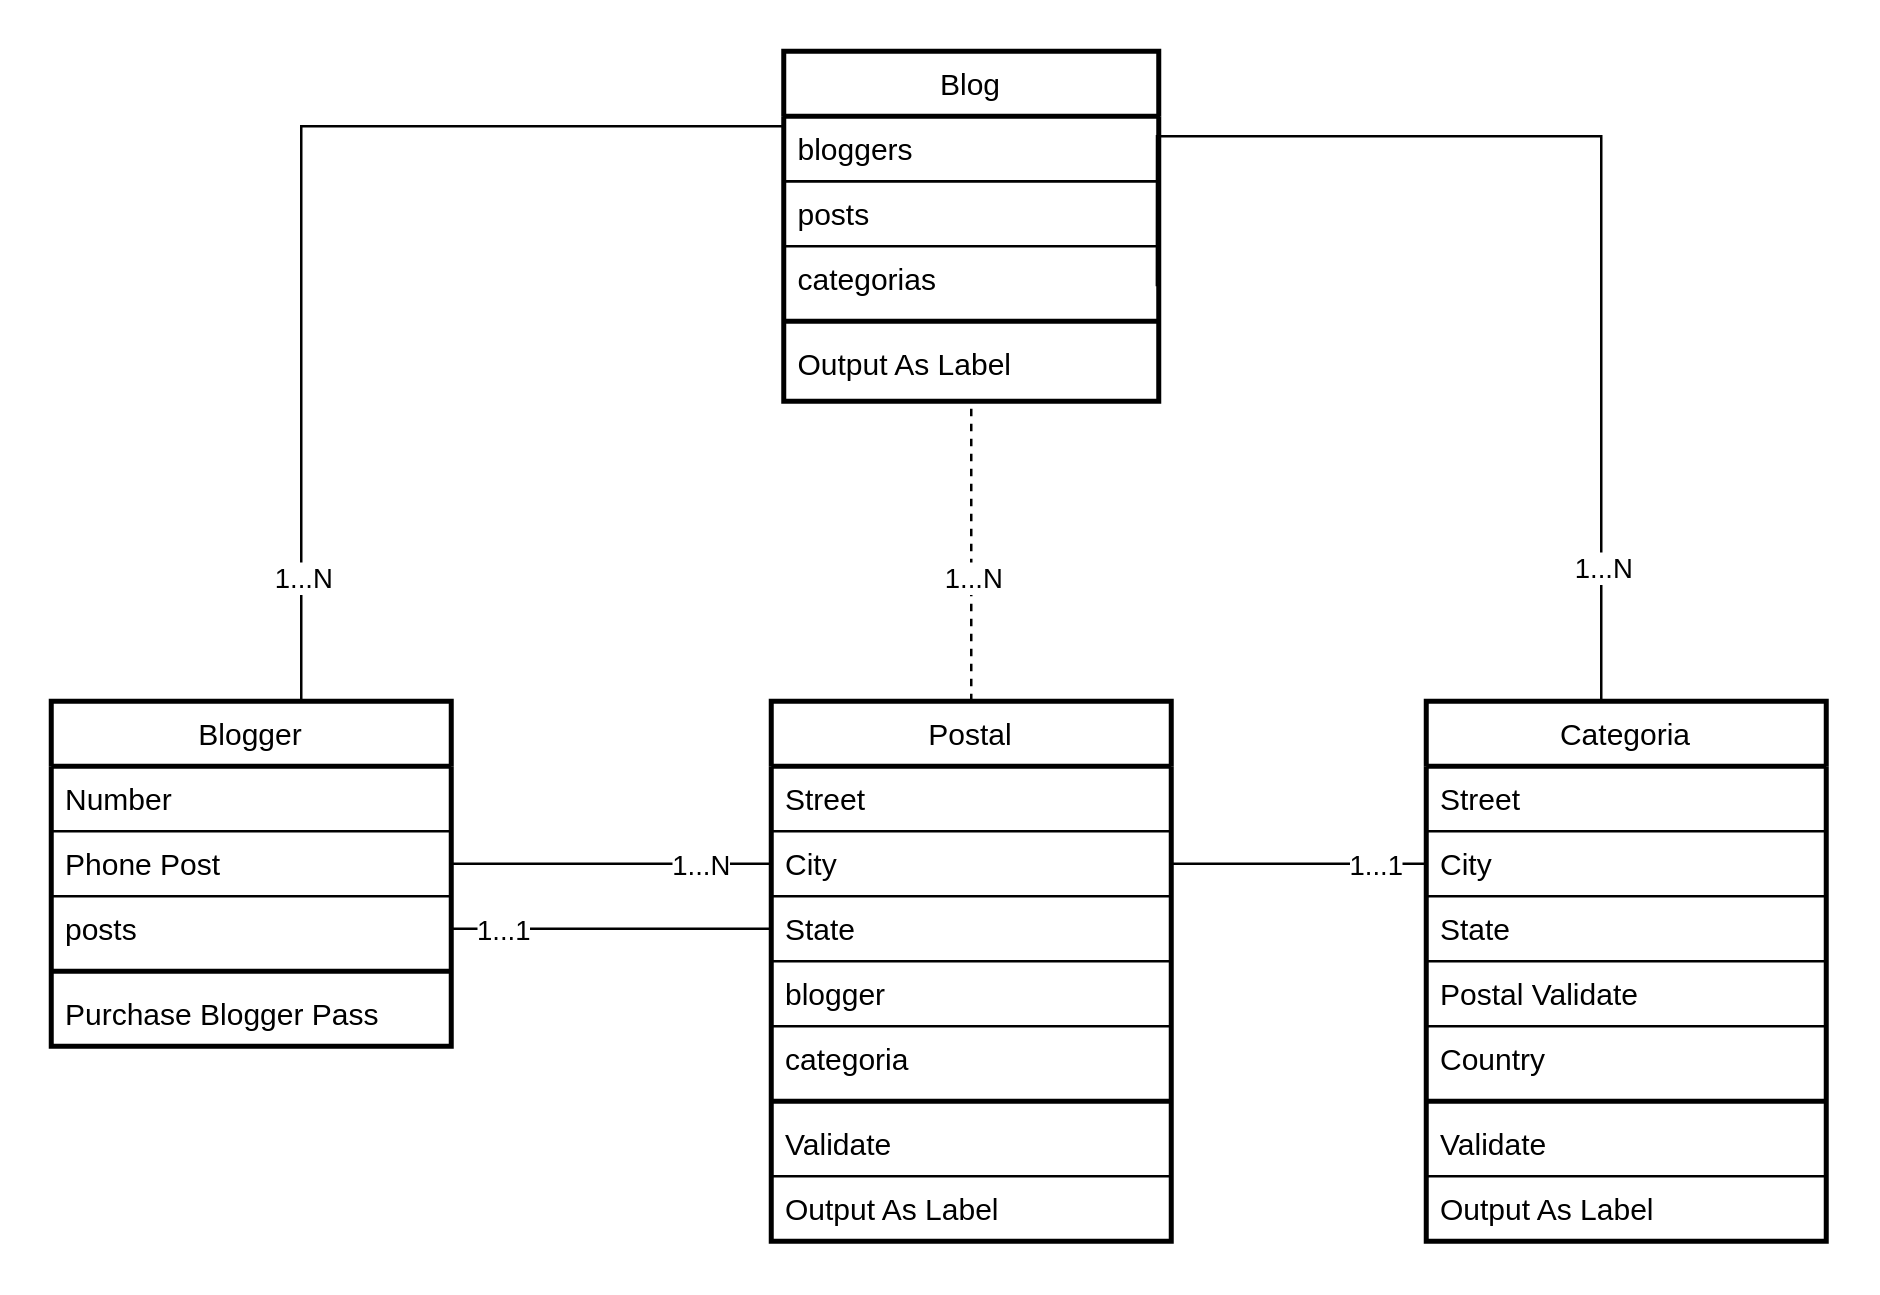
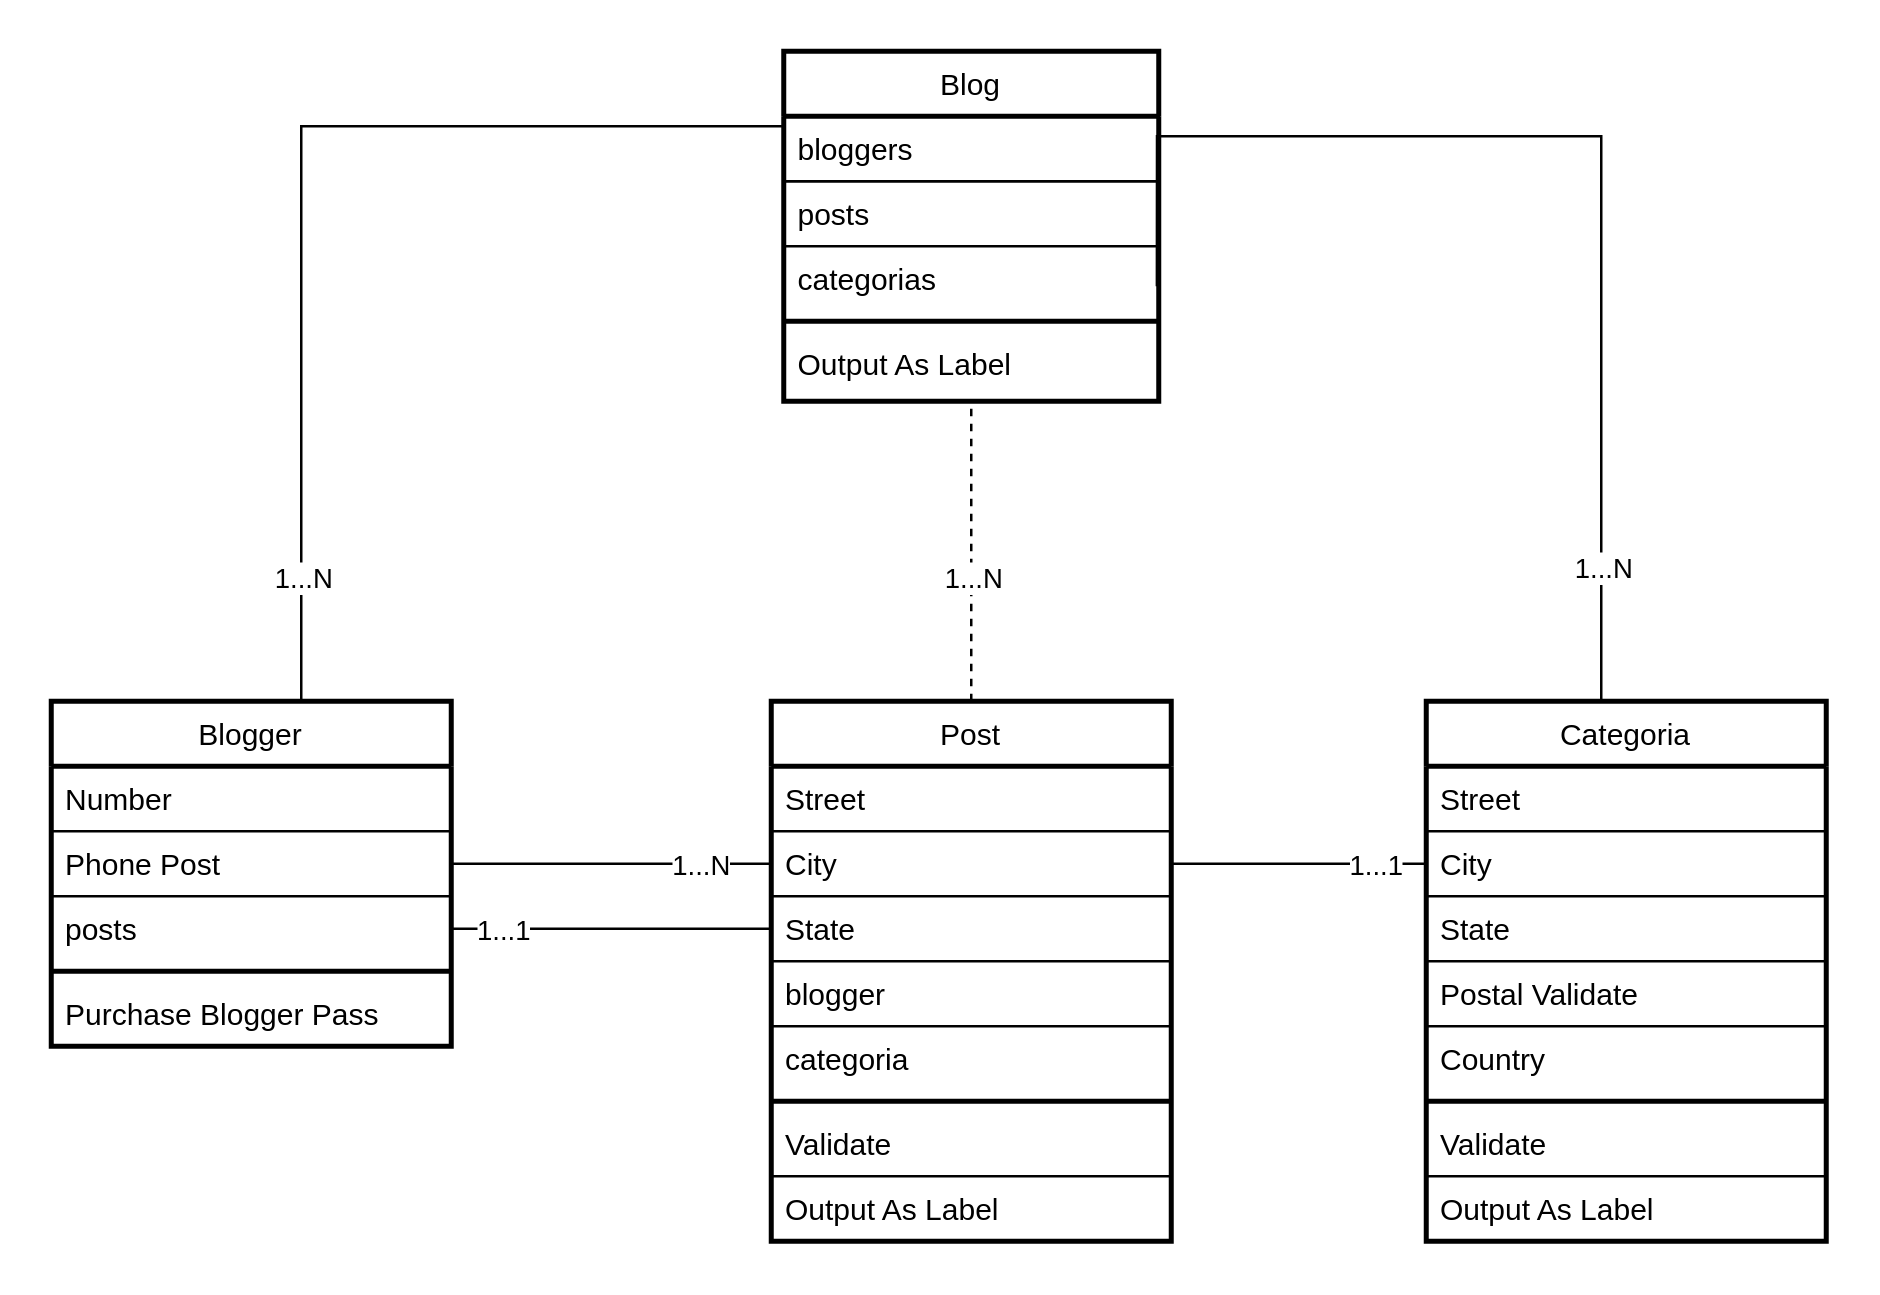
(970, 735) -> (970, 735)
